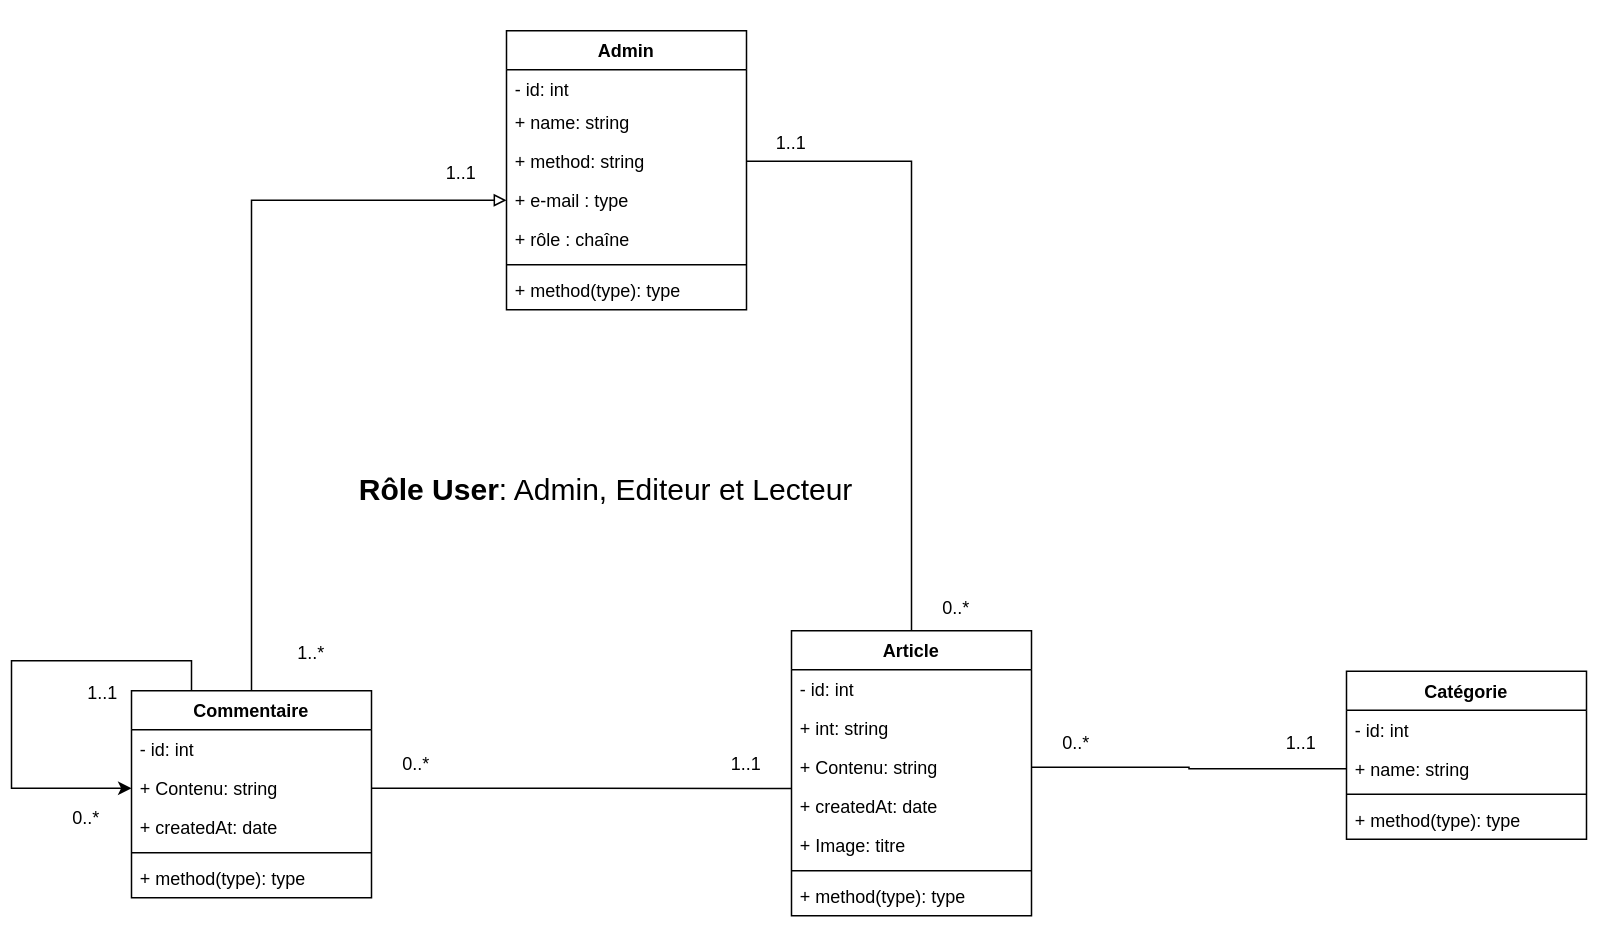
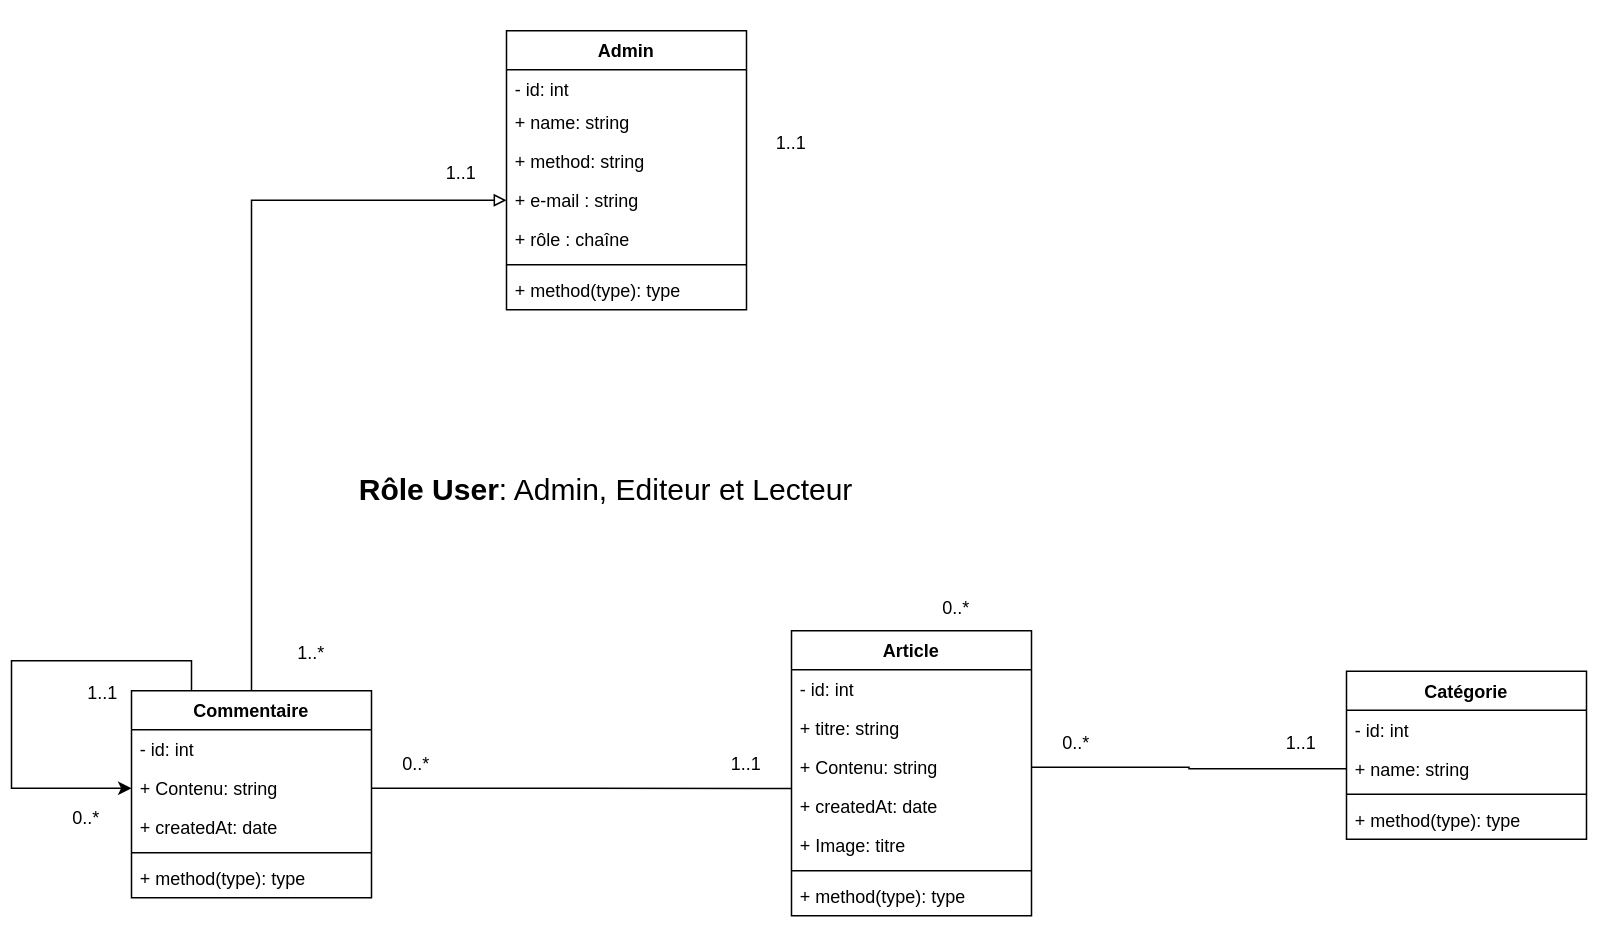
(577, 202) -> (585, 202)
(911, 314) -> none
(854, 730) -> (864, 730)
